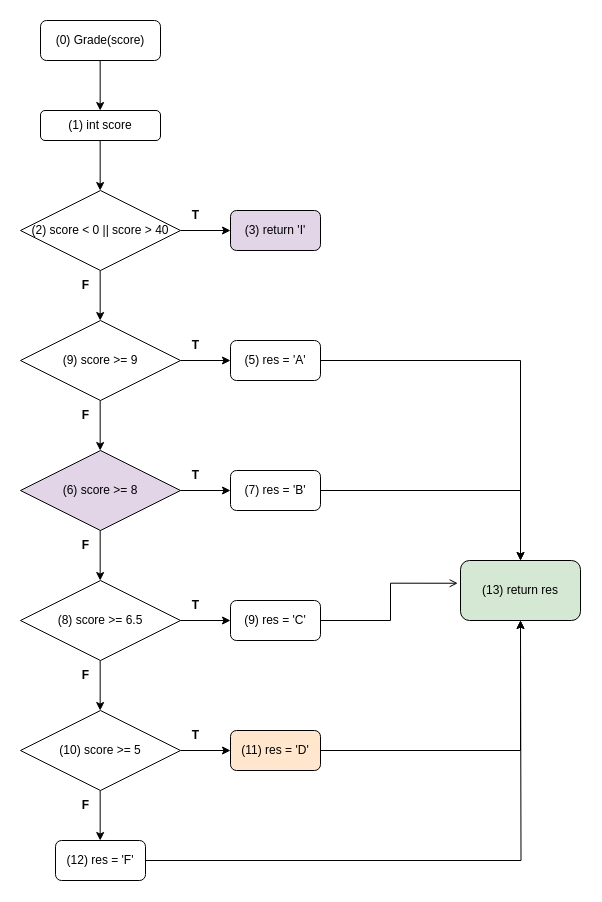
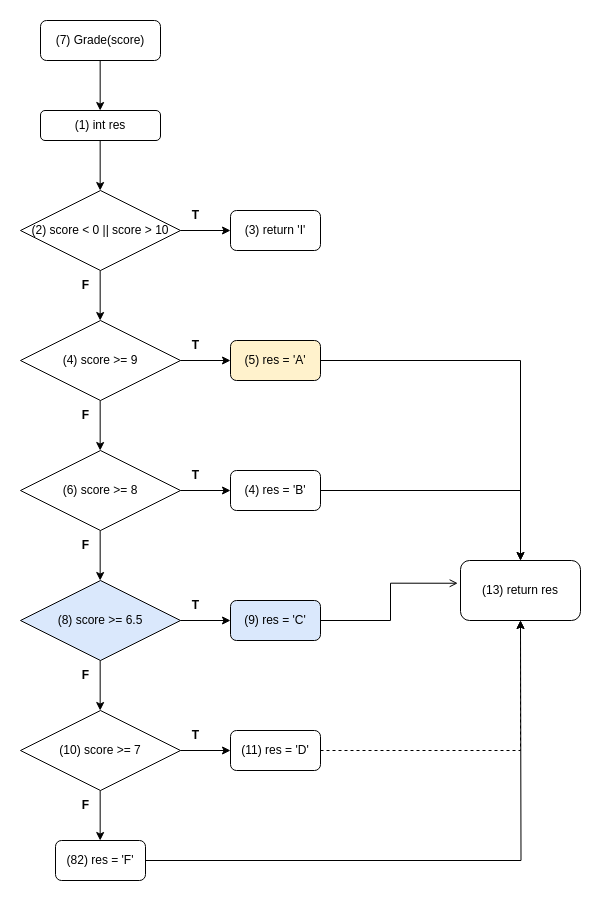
(101, 41) -> (101, 41)
(101, 126) -> (101, 126)
(101, 231) -> (101, 231)
(276, 231) -> (276, 231)
(101, 361) -> (101, 361)
(276, 361) -> (276, 361)
(101, 491) -> (101, 491)
(276, 491) -> (276, 491)
(521, 591) -> (521, 591)
(101, 621) -> (101, 621)
(276, 621) -> (276, 621)
(101, 751) -> (101, 751)
(276, 751) -> (276, 751)
(420, 751) -> (420, 751)
(101, 861) -> (101, 861)
